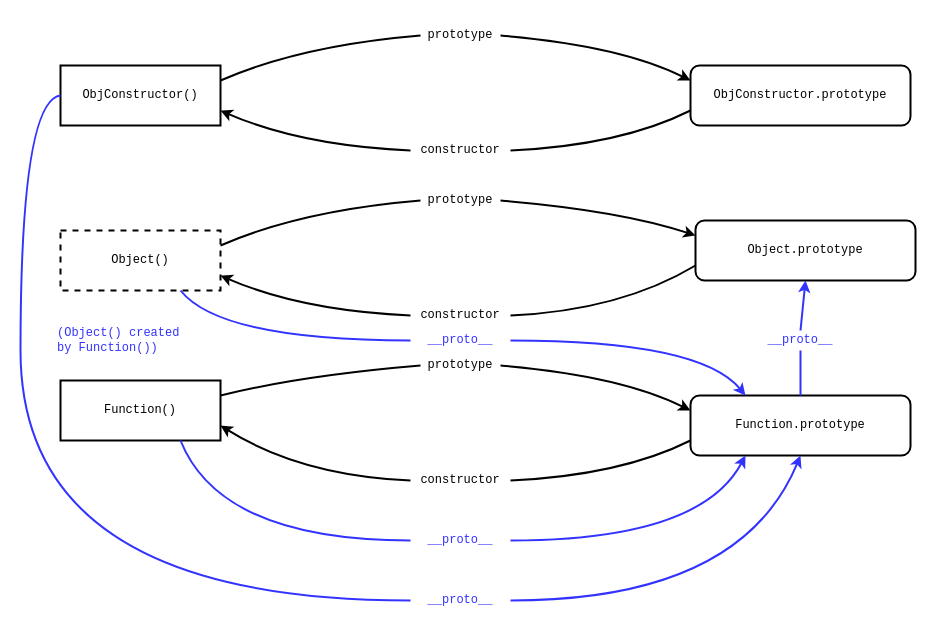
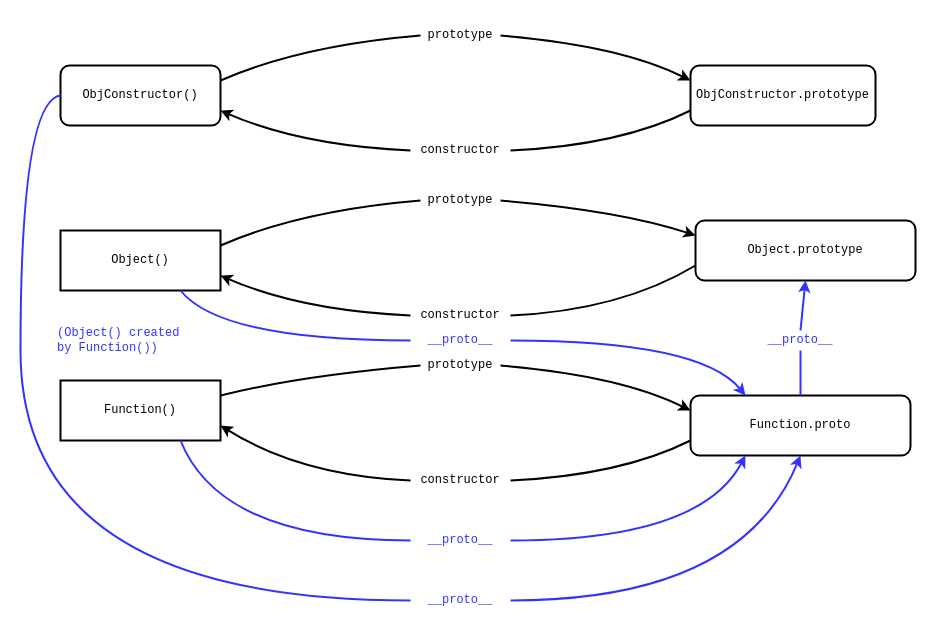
(141, 96) -> (141, 96)
(801, 96) -> (783, 96)
(141, 261) -> (141, 261)
(801, 426) -> (801, 426)
